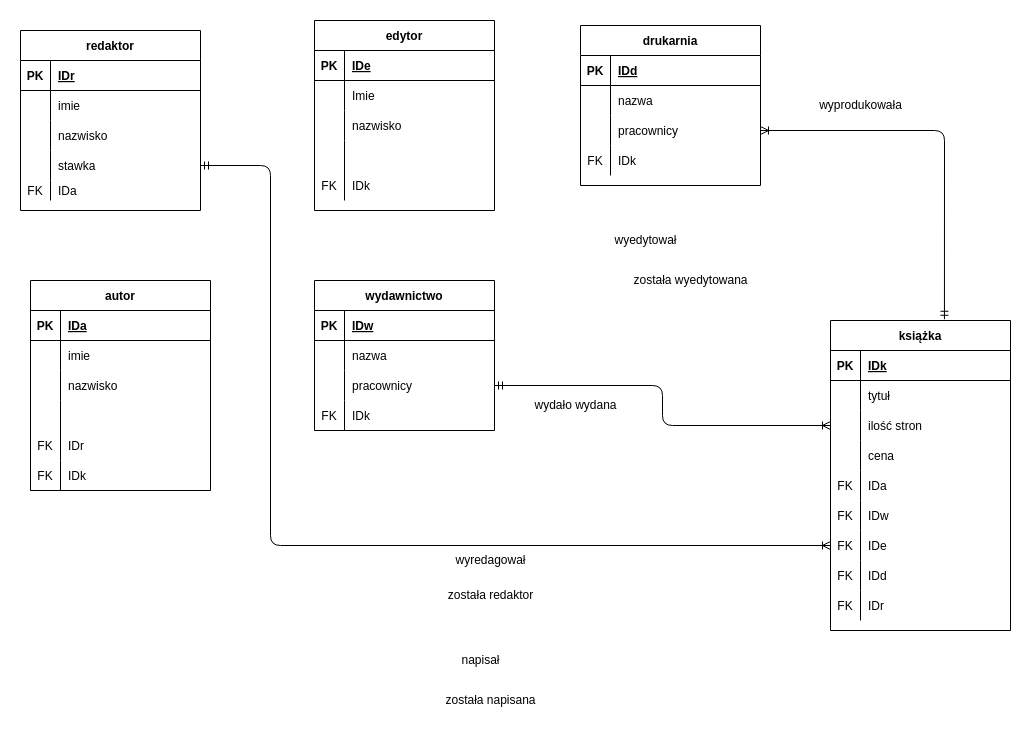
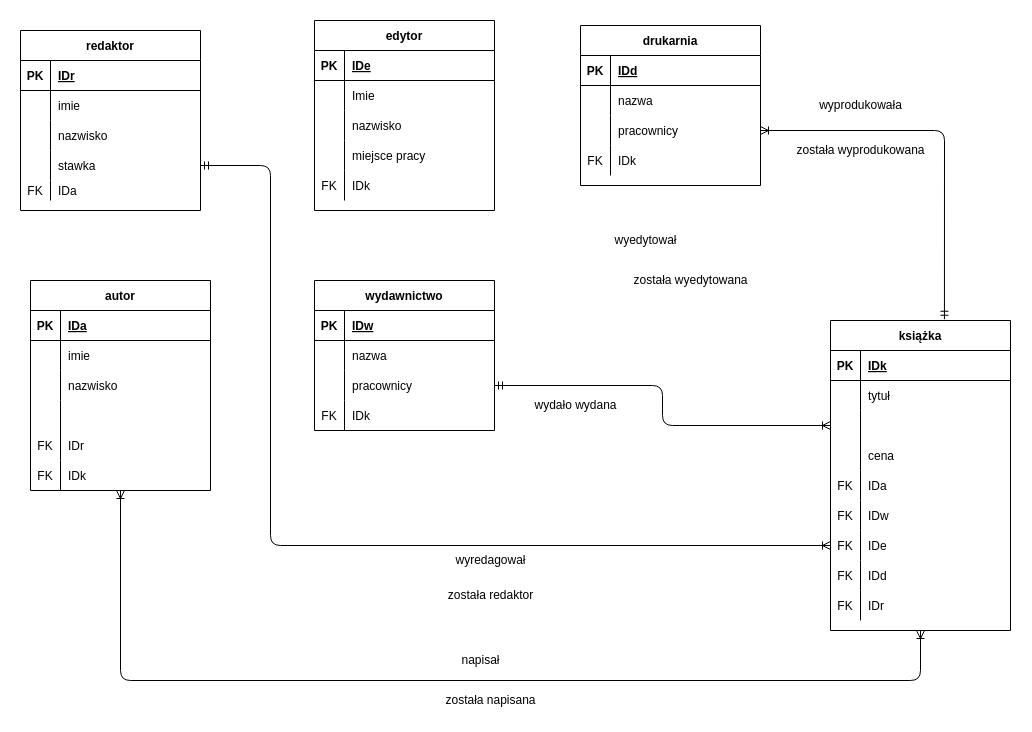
none -> (861, 151)
none -> (420, 156)
(936, 426) -> none
none -> (451, 681)
